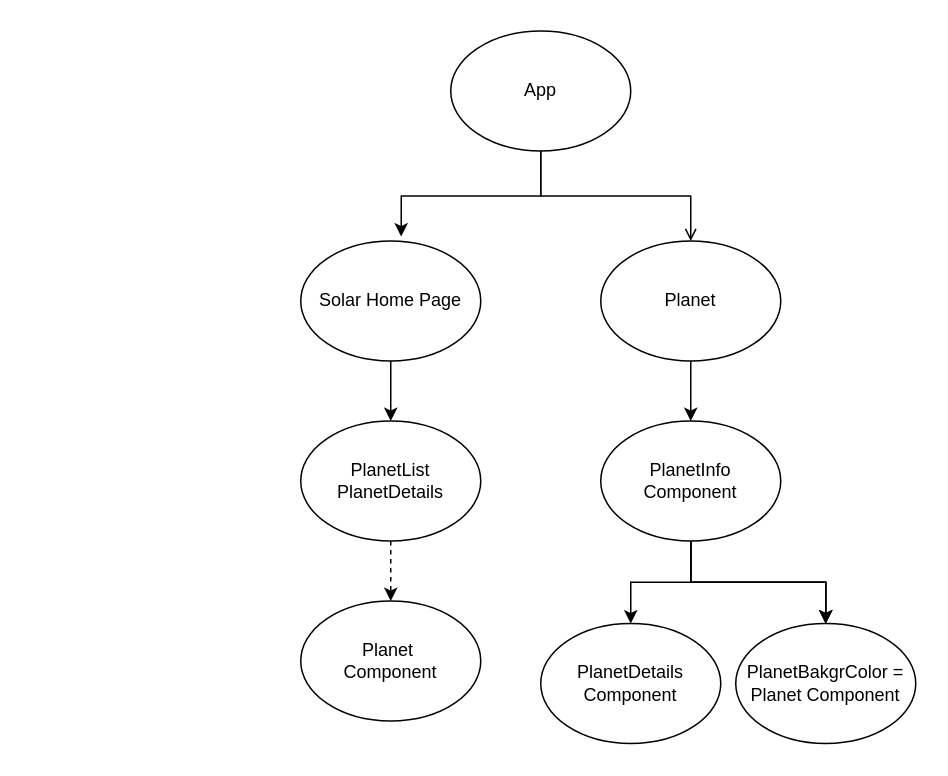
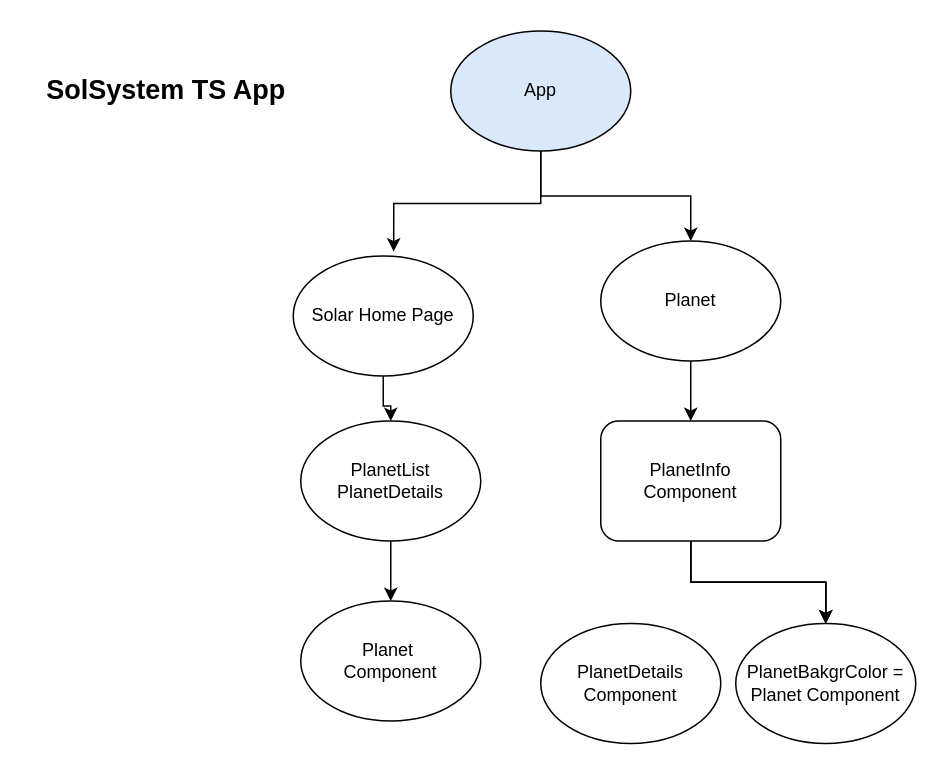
none -> (166, 91)
(541, 91) -> (541, 91)
(691, 231) -> (691, 229)
(391, 301) -> (383, 316)
(691, 481) -> (691, 481)
(391, 565) -> (391, 565)
(644, 582) -> none
